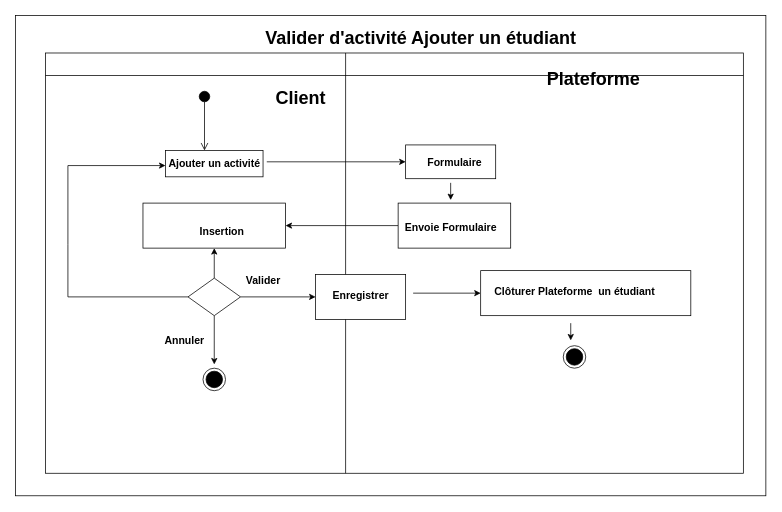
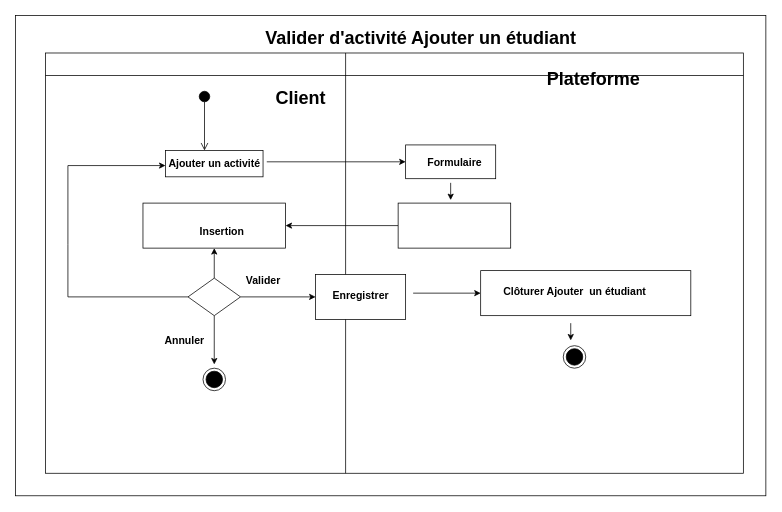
(450, 225) -> none
(575, 289) -> (575, 289)
